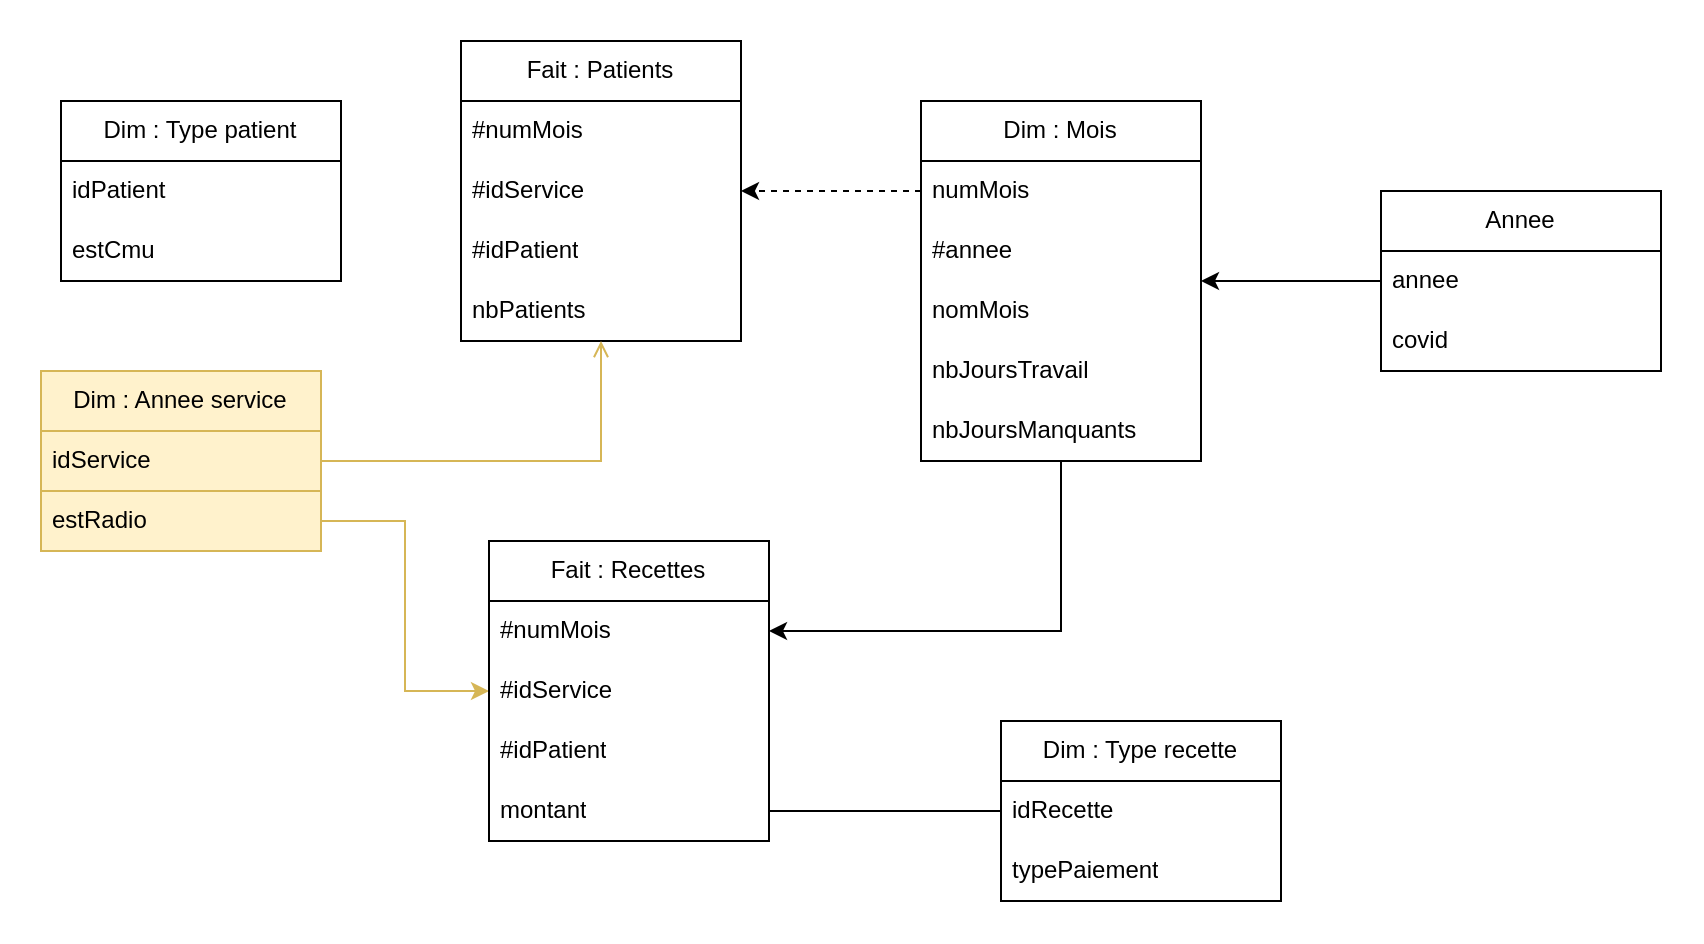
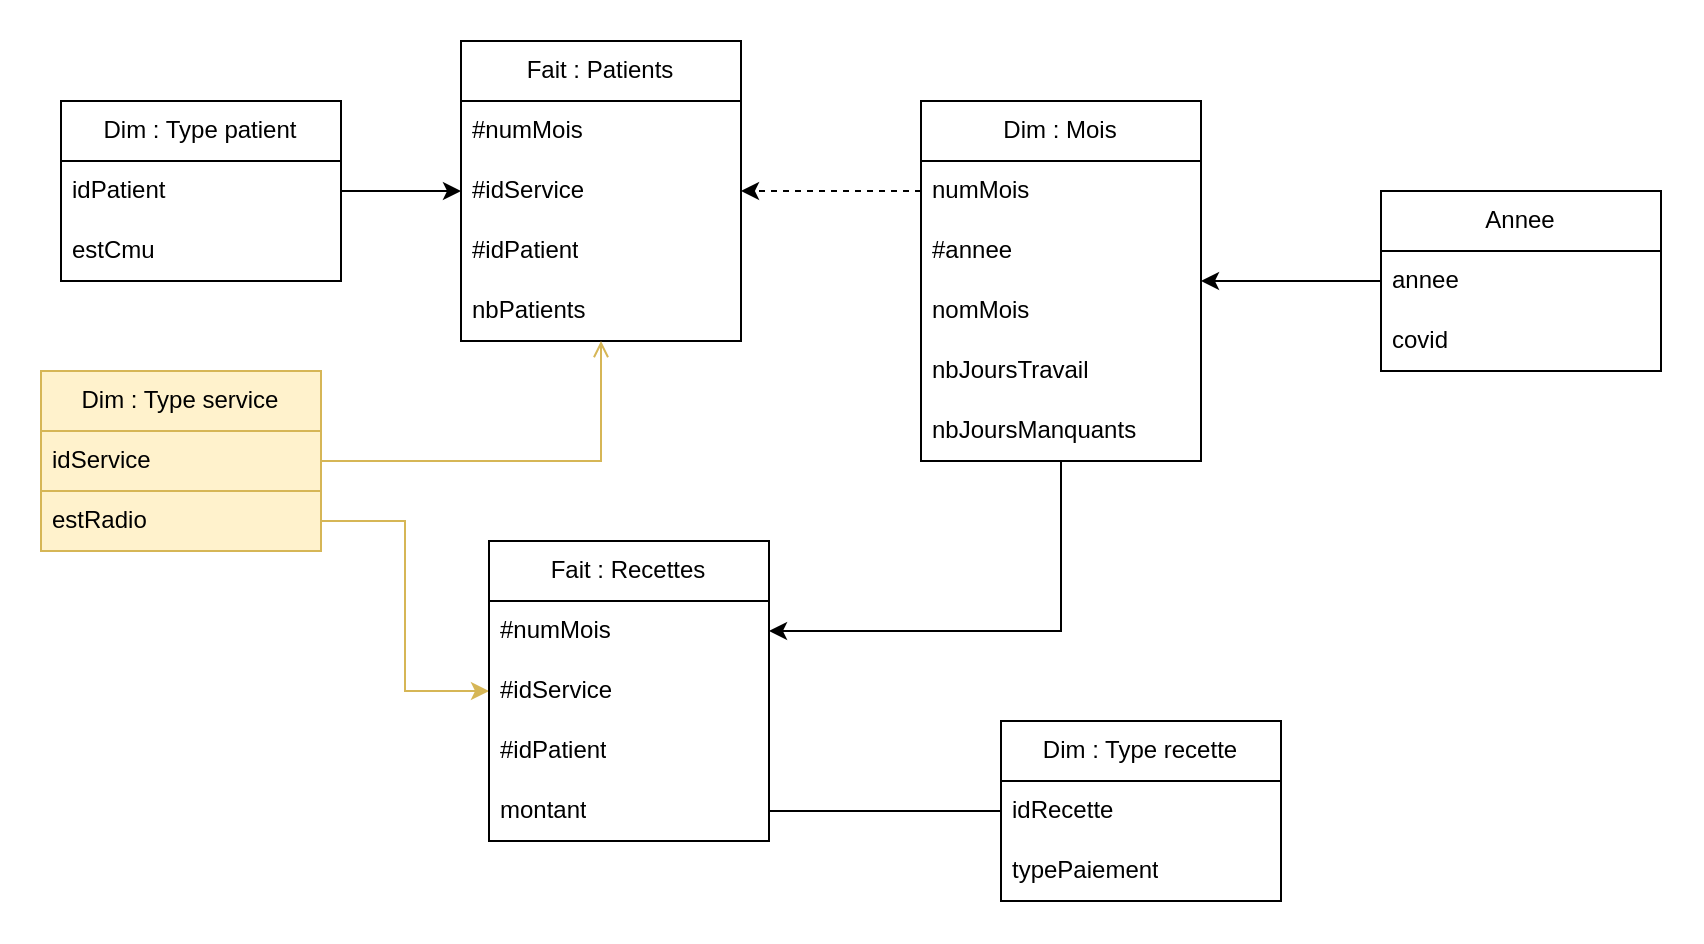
none -> (396, 191)
(181, 401) -> (181, 401)
